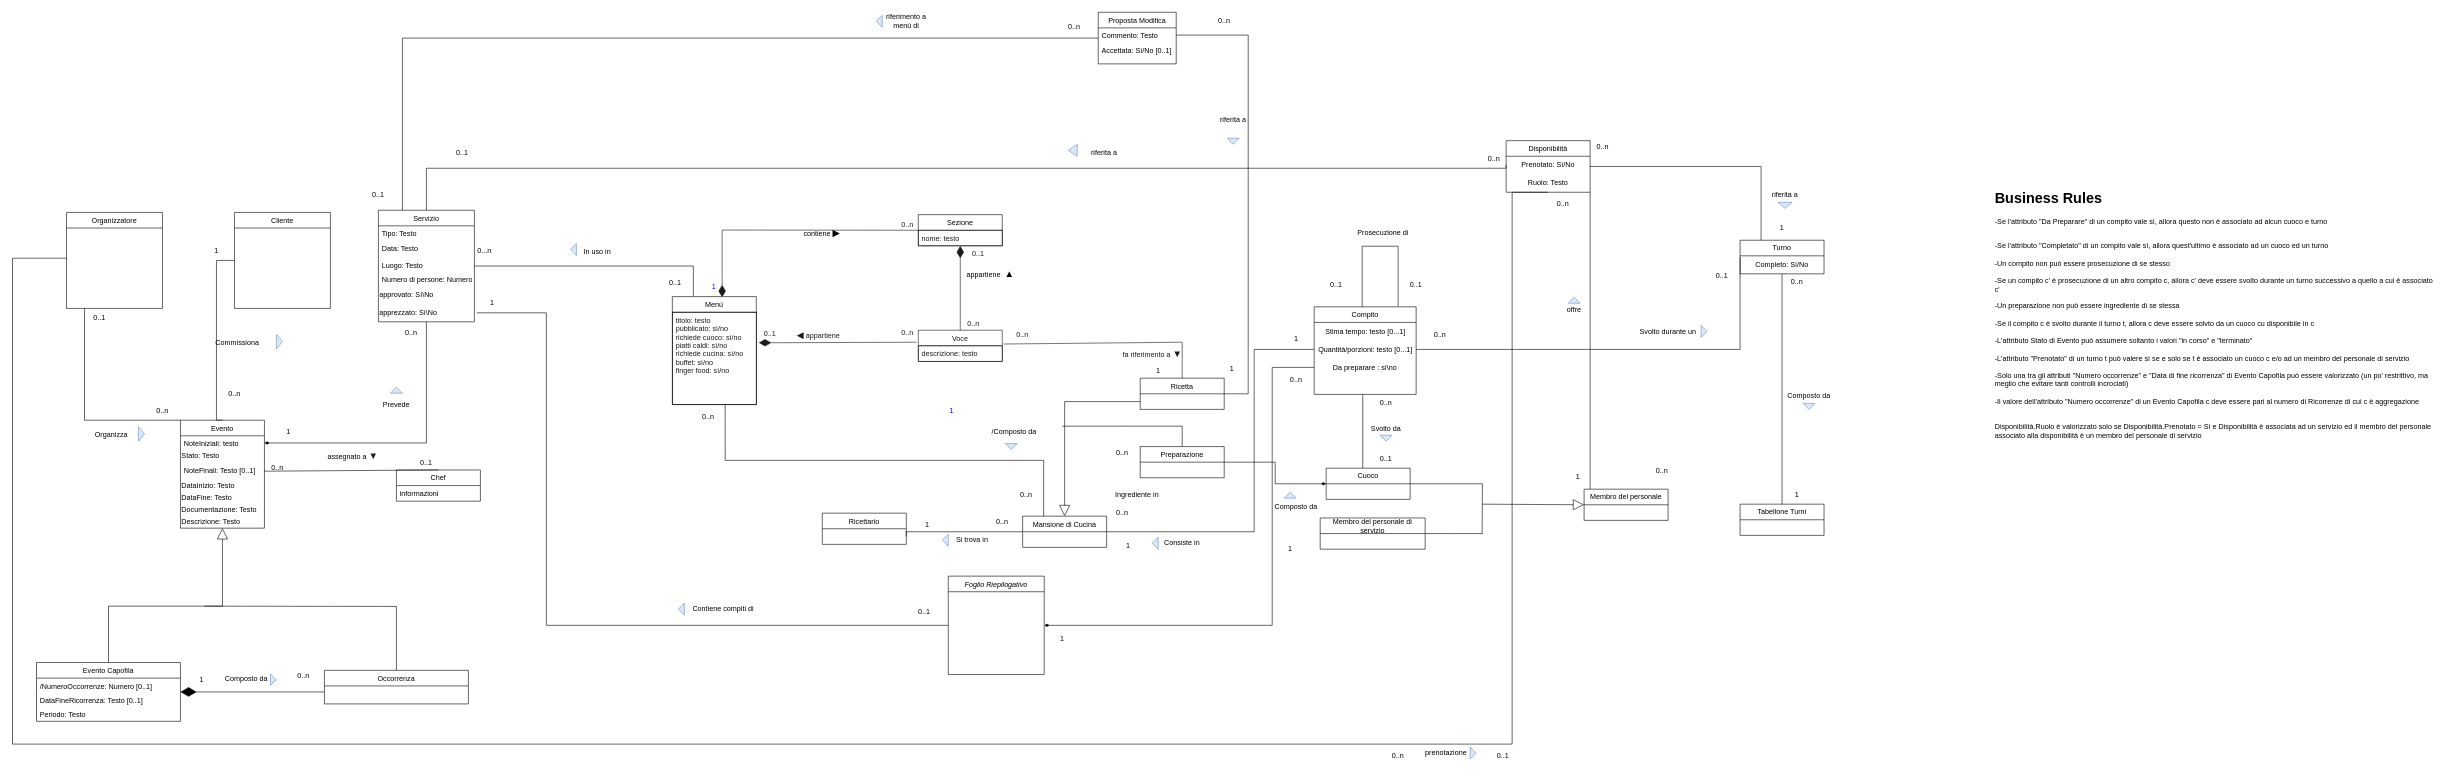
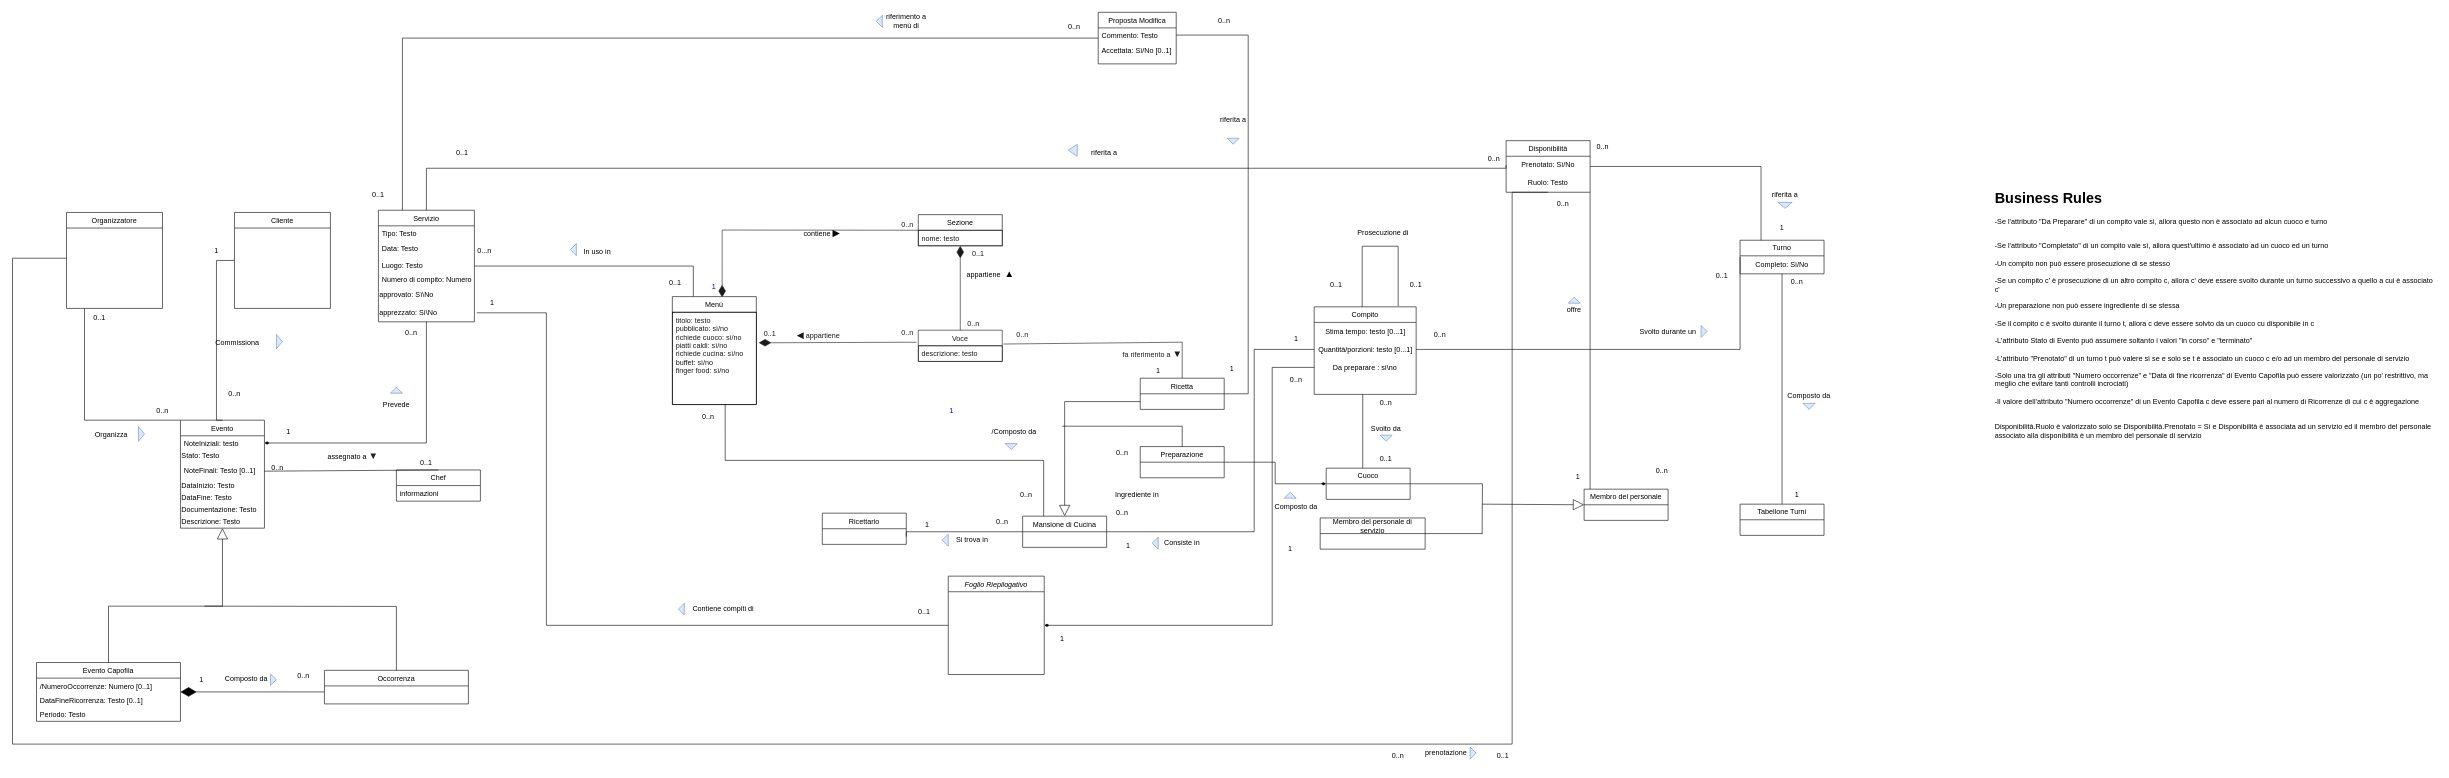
(427, 280) -> (426, 280)
